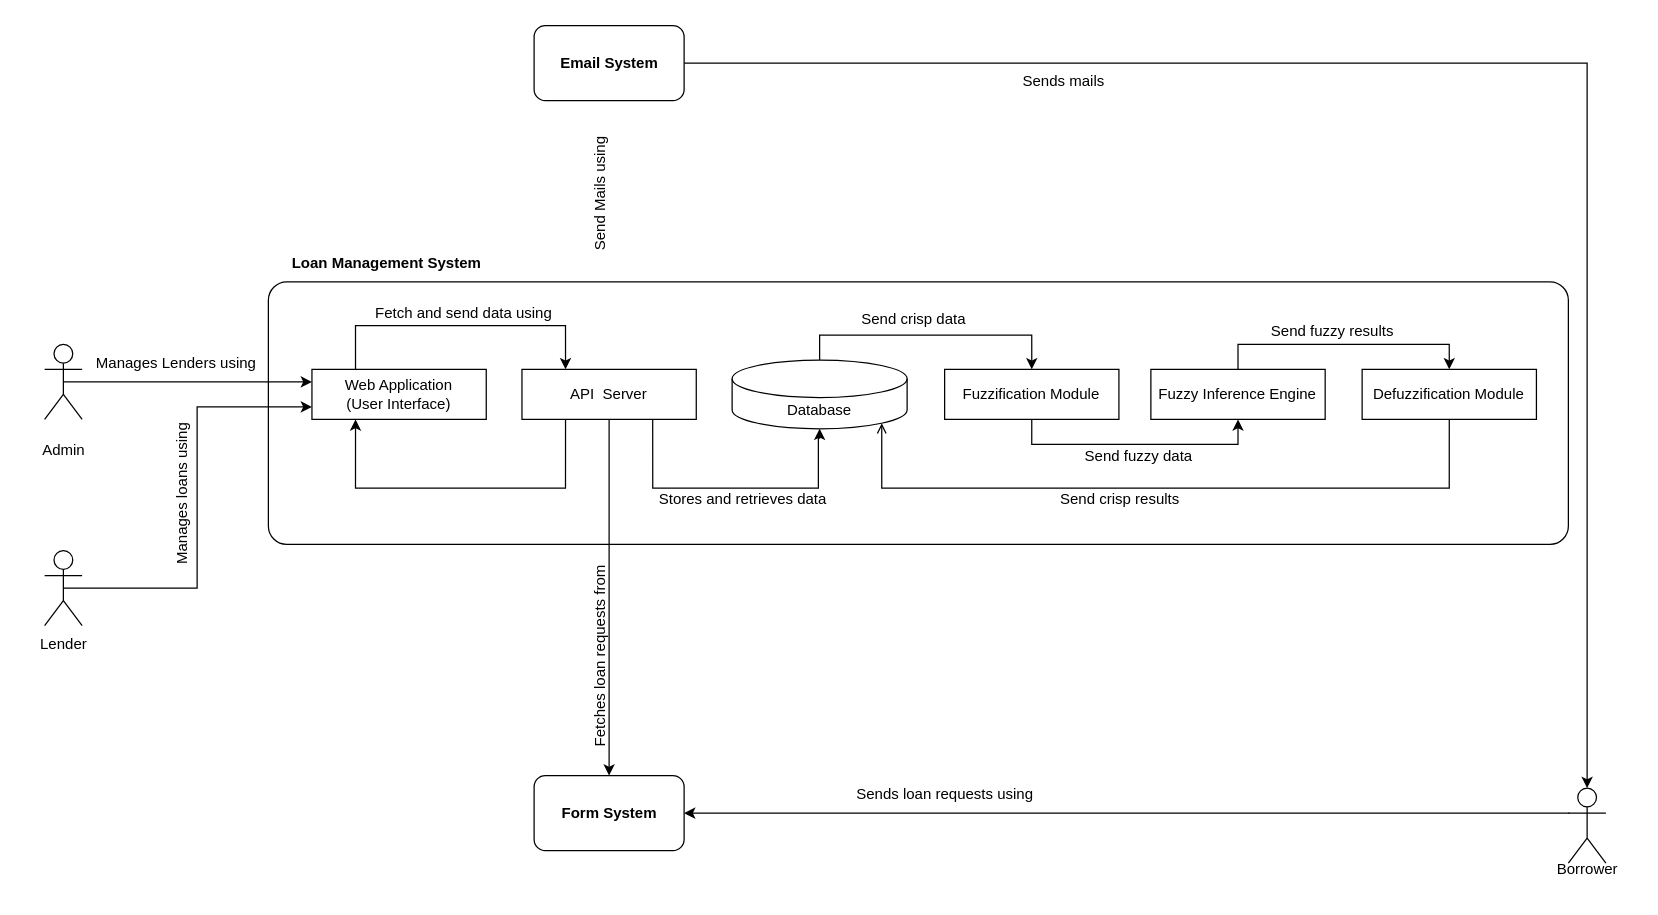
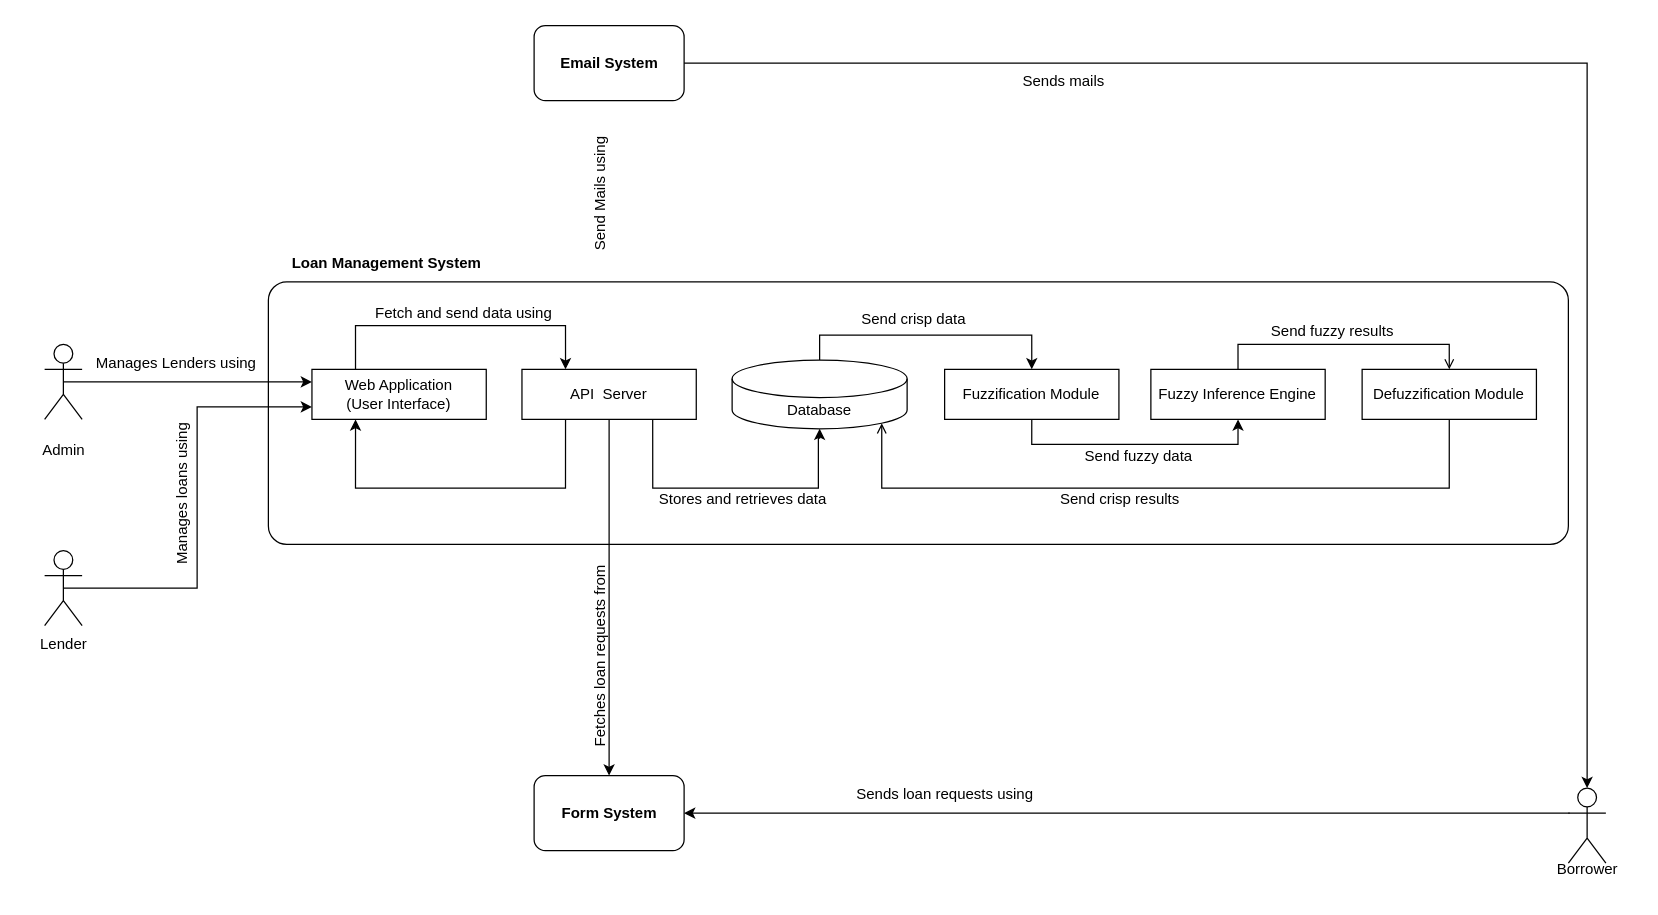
(1449, 359) -> (1449, 362)
